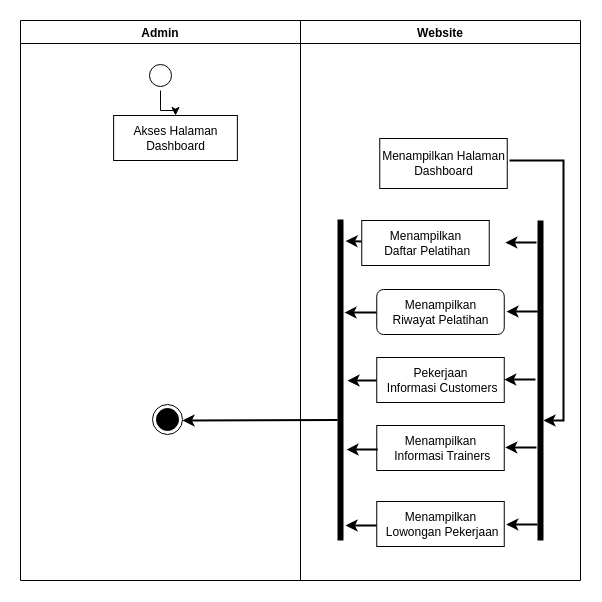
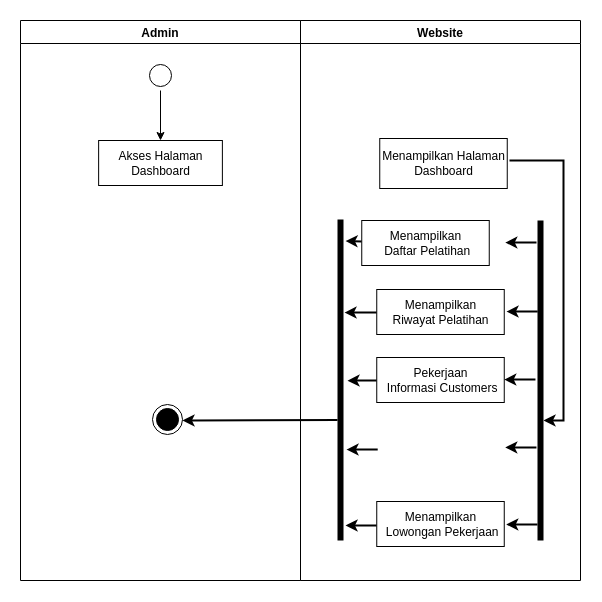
(176, 138) -> (161, 163)
(441, 312) -> (441, 312)
(441, 448) -> none
